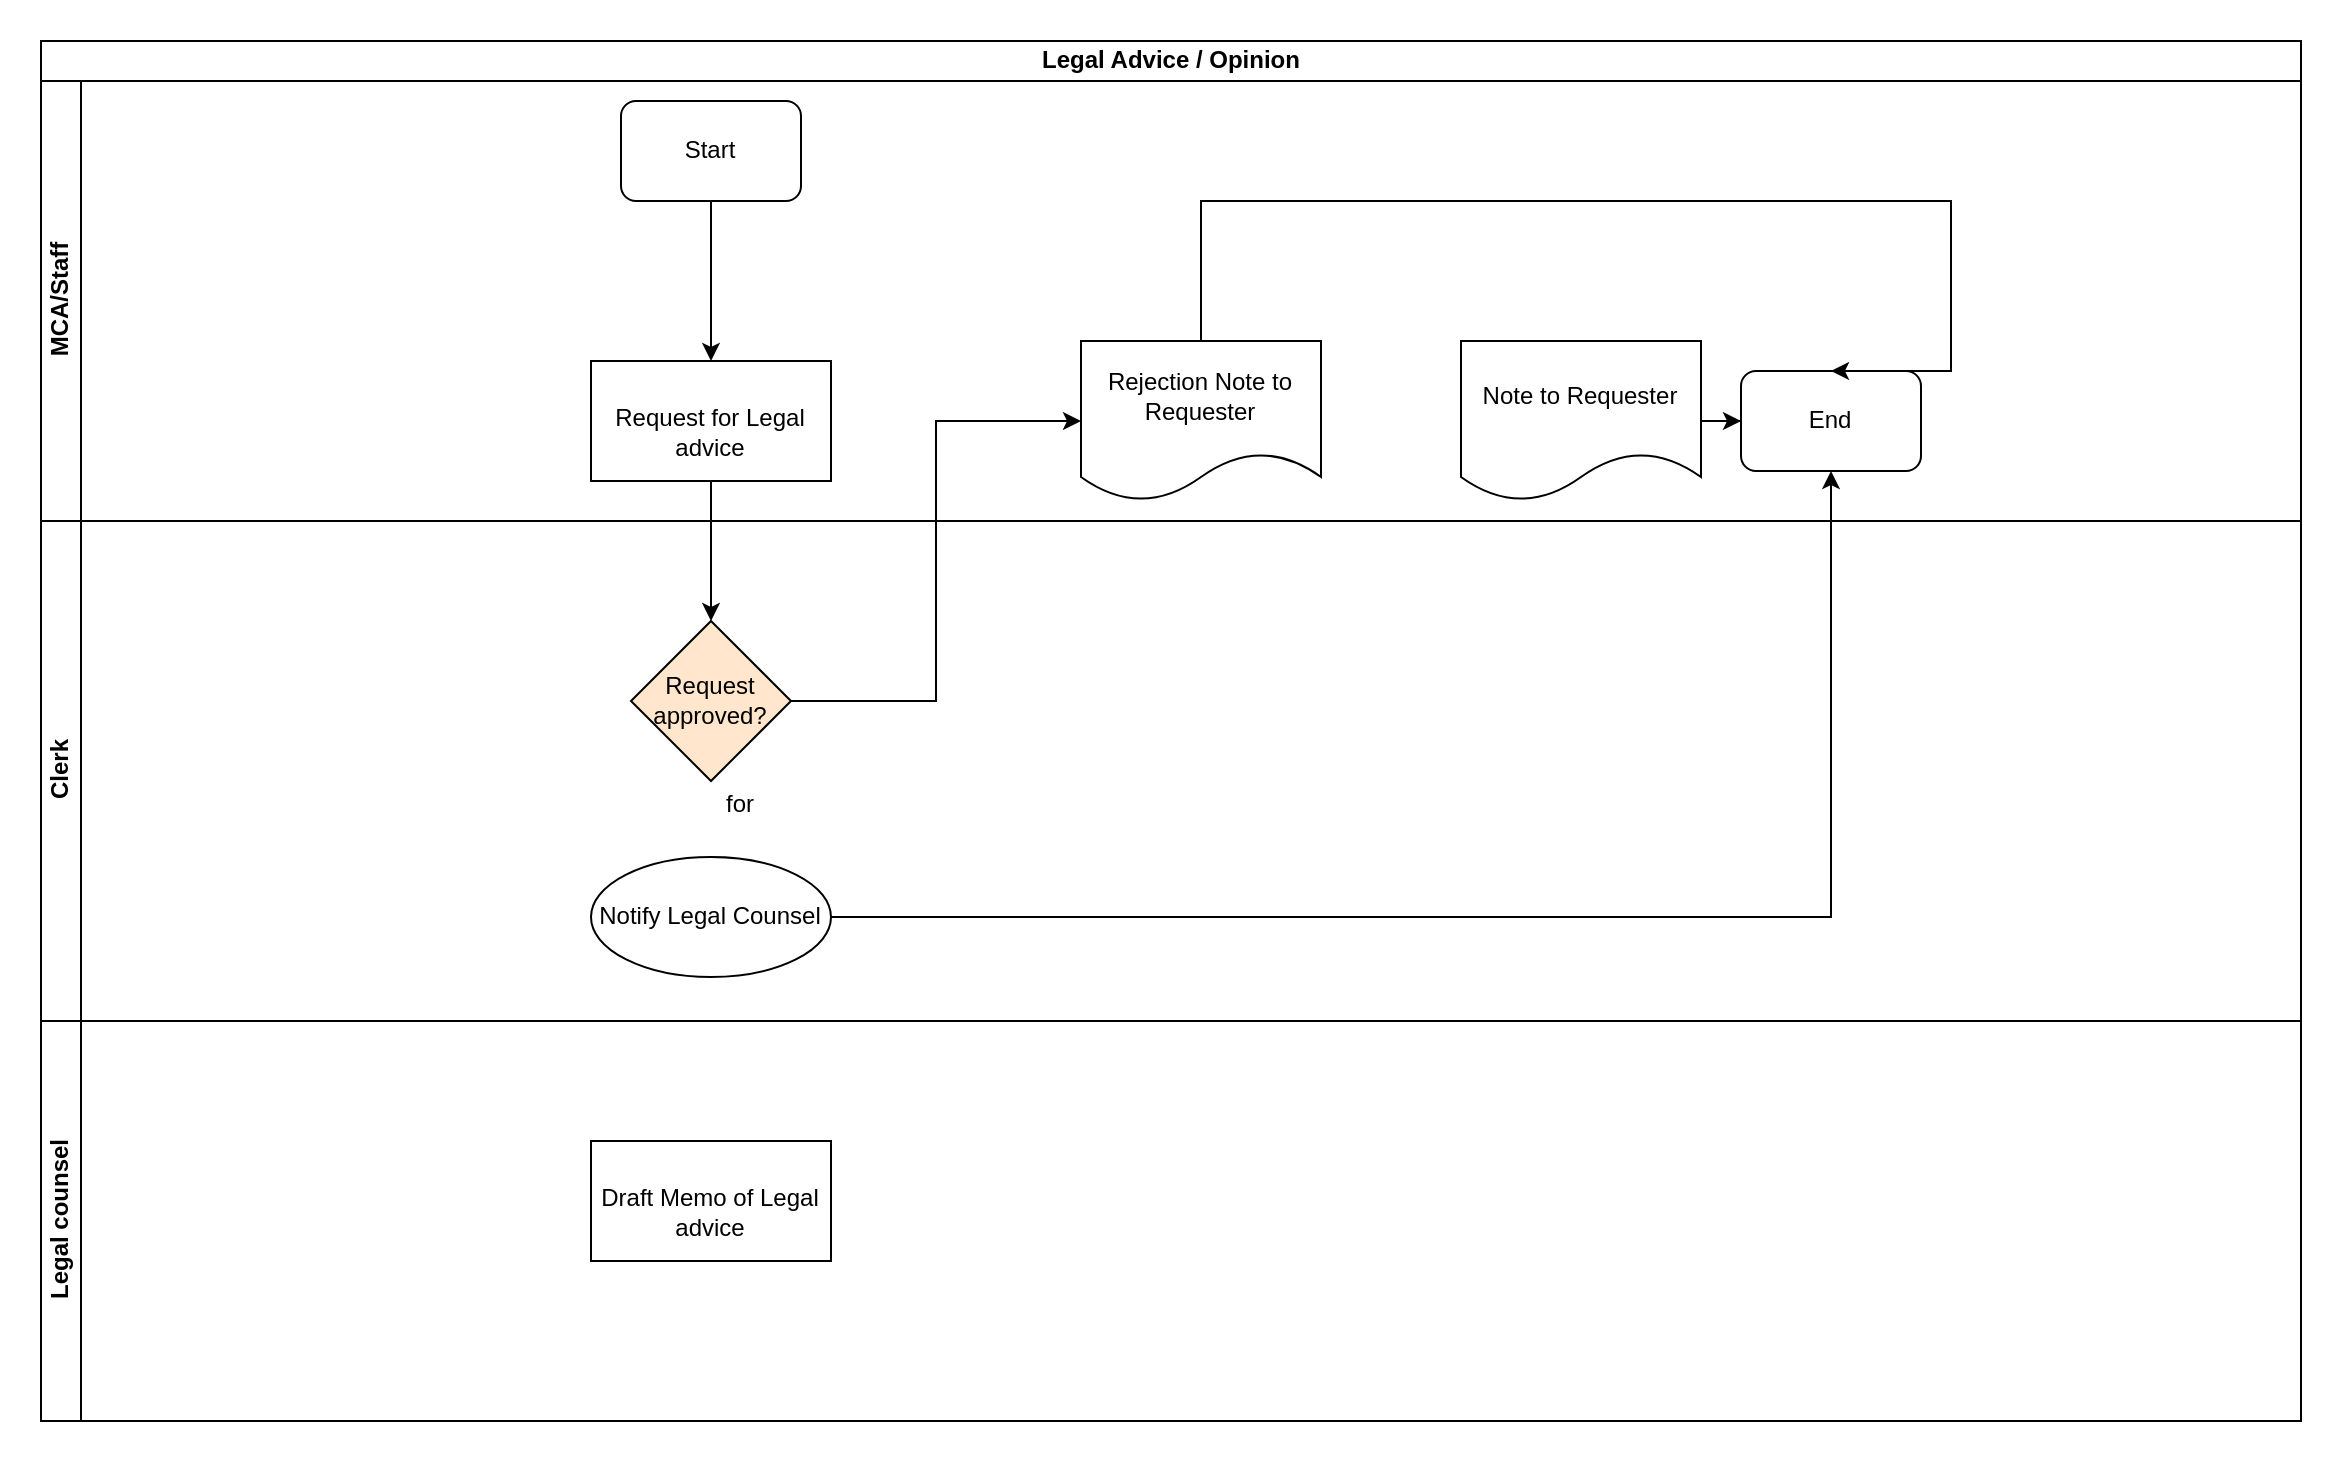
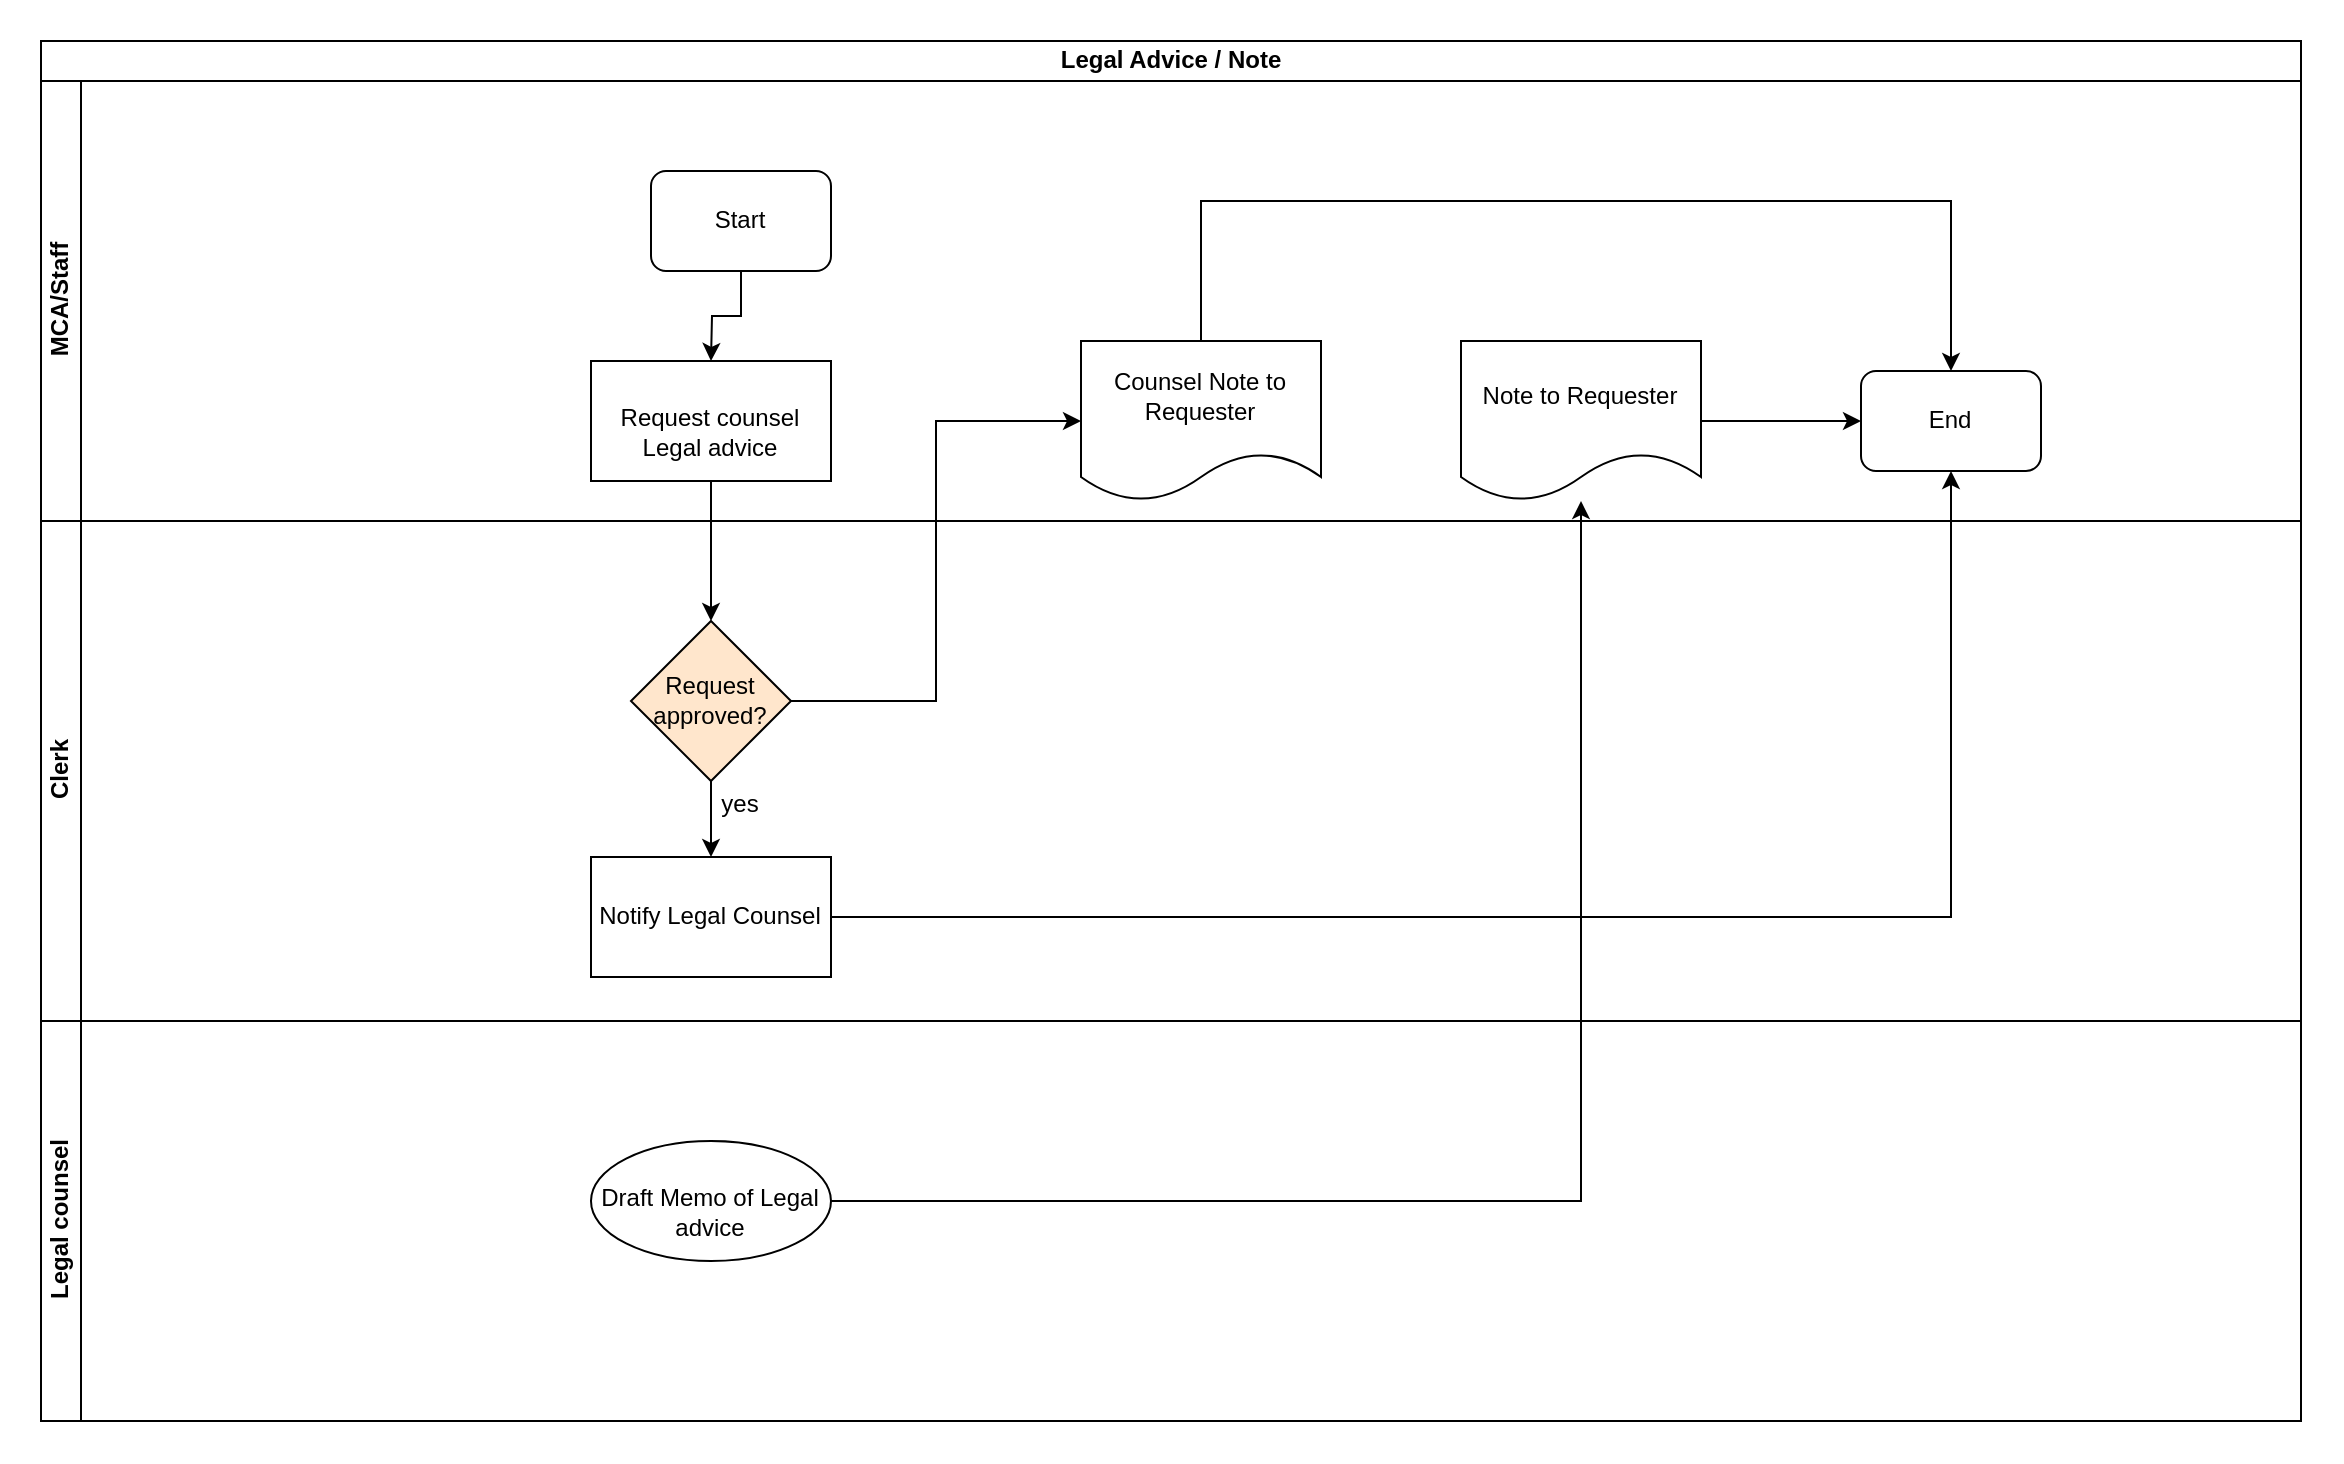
(1172, 61) -> (1172, 61)
(711, 151) -> (741, 221)
(1201, 397) -> (1201, 397)
(711, 421) -> (711, 421)
(1831, 421) -> (1951, 421)
(741, 805) -> (741, 805)
none -> (711, 816)
(711, 917) -> (711, 917)
(711, 1201) -> (711, 1201)
none -> (1294, 1201)
